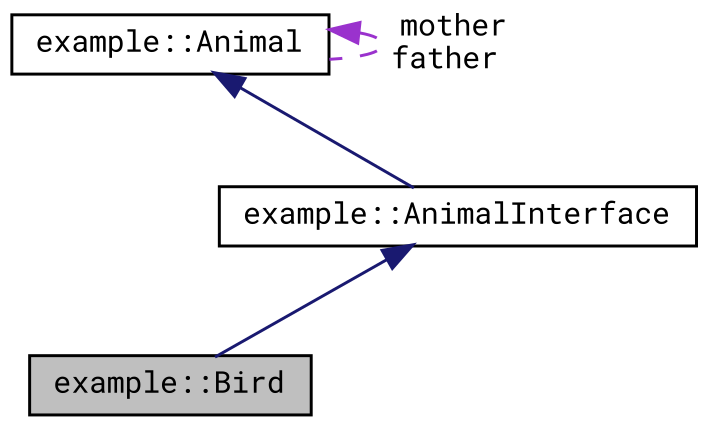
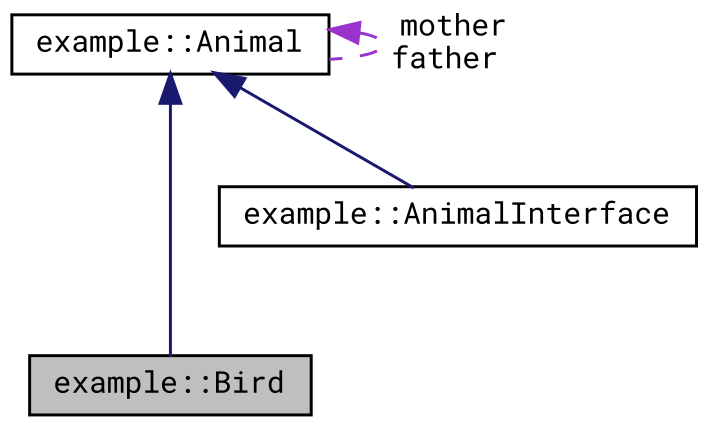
(301, 308) -> (170, 230)
